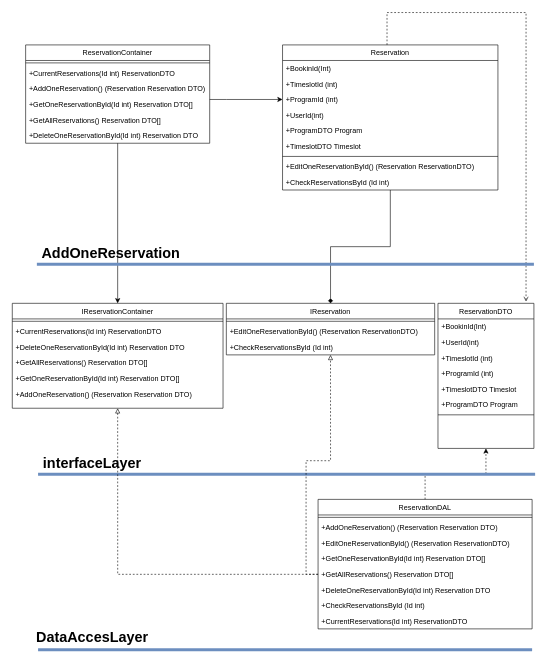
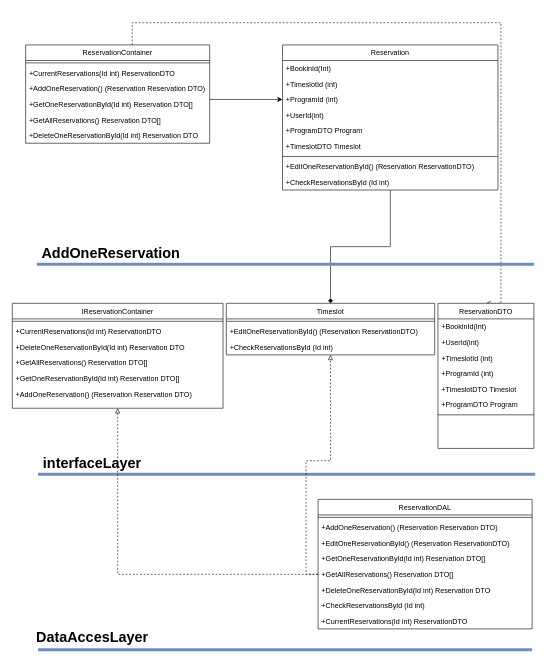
none -> (452, 23)
(526, 71) -> none
(118, 222) -> none
(330, 311) -> (330, 311)
(486, 453) -> none
